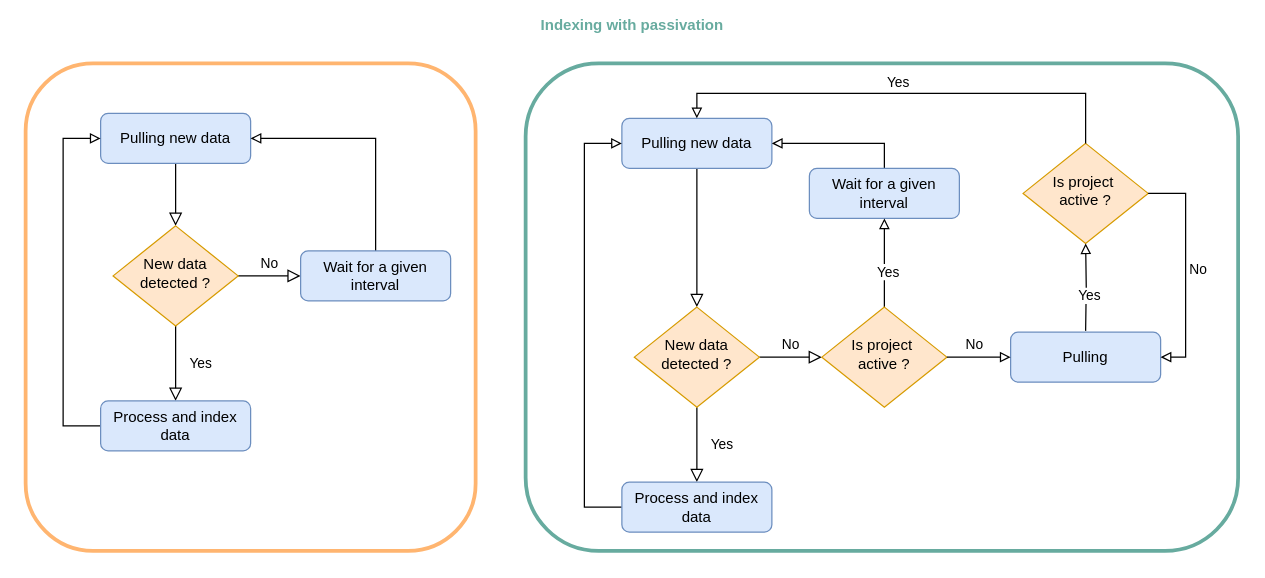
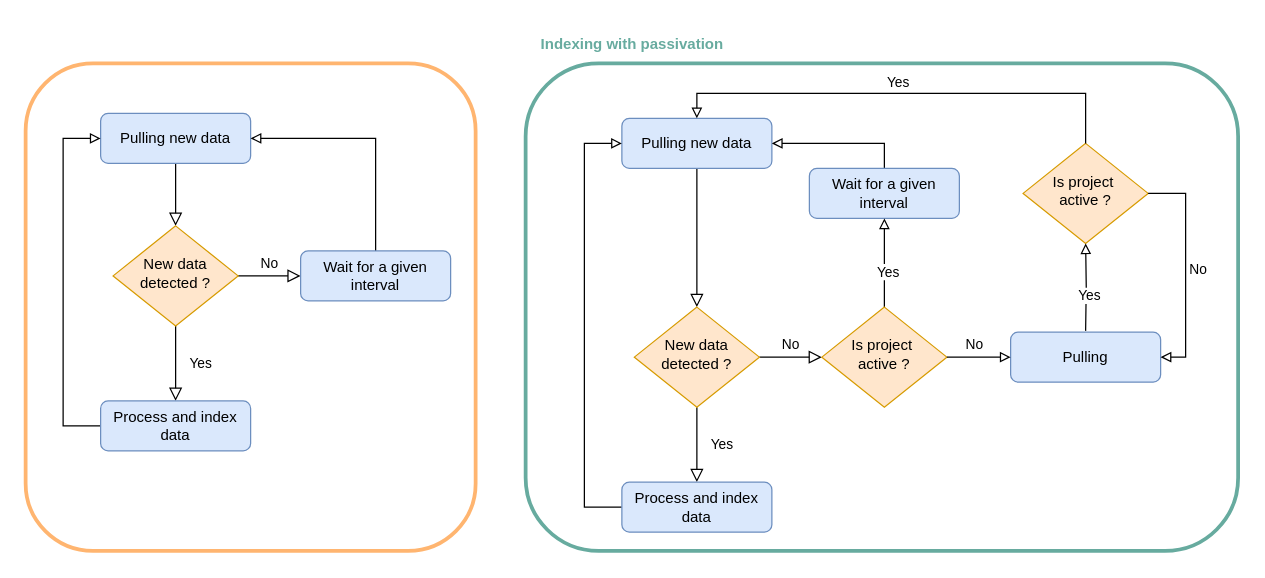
(632, 26) -> (632, 44)
